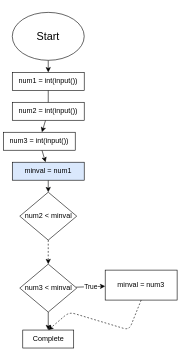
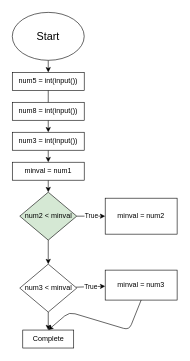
(48, 81) -> (48, 81)
(48, 111) -> (48, 111)
(39, 141) -> (48, 141)
(48, 171) -> (48, 171)
(48, 216) -> (48, 216)
none -> (92, 216)
none -> (141, 216)
(48, 249) -> (48, 249)
(104, 323) -> (104, 323)
